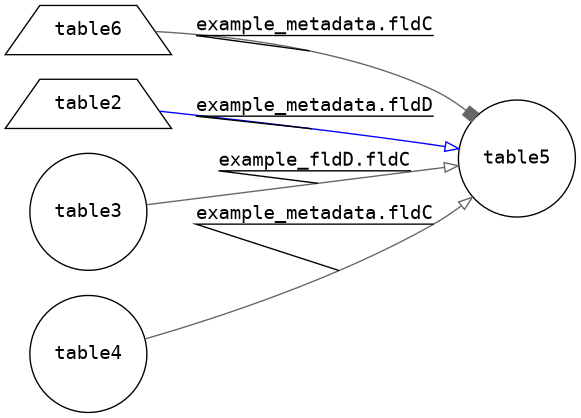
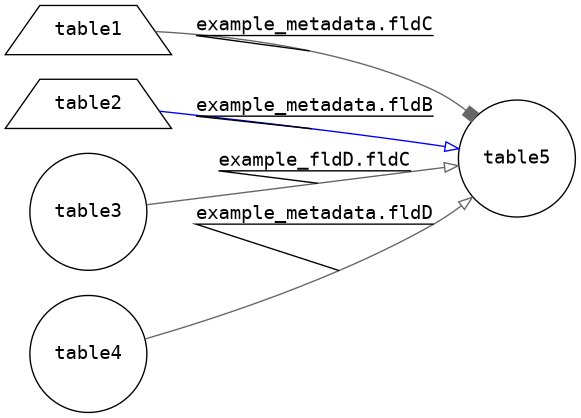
(88, 30) -> (88, 30)
(315, 106) -> (315, 106)
(315, 214) -> (315, 214)
